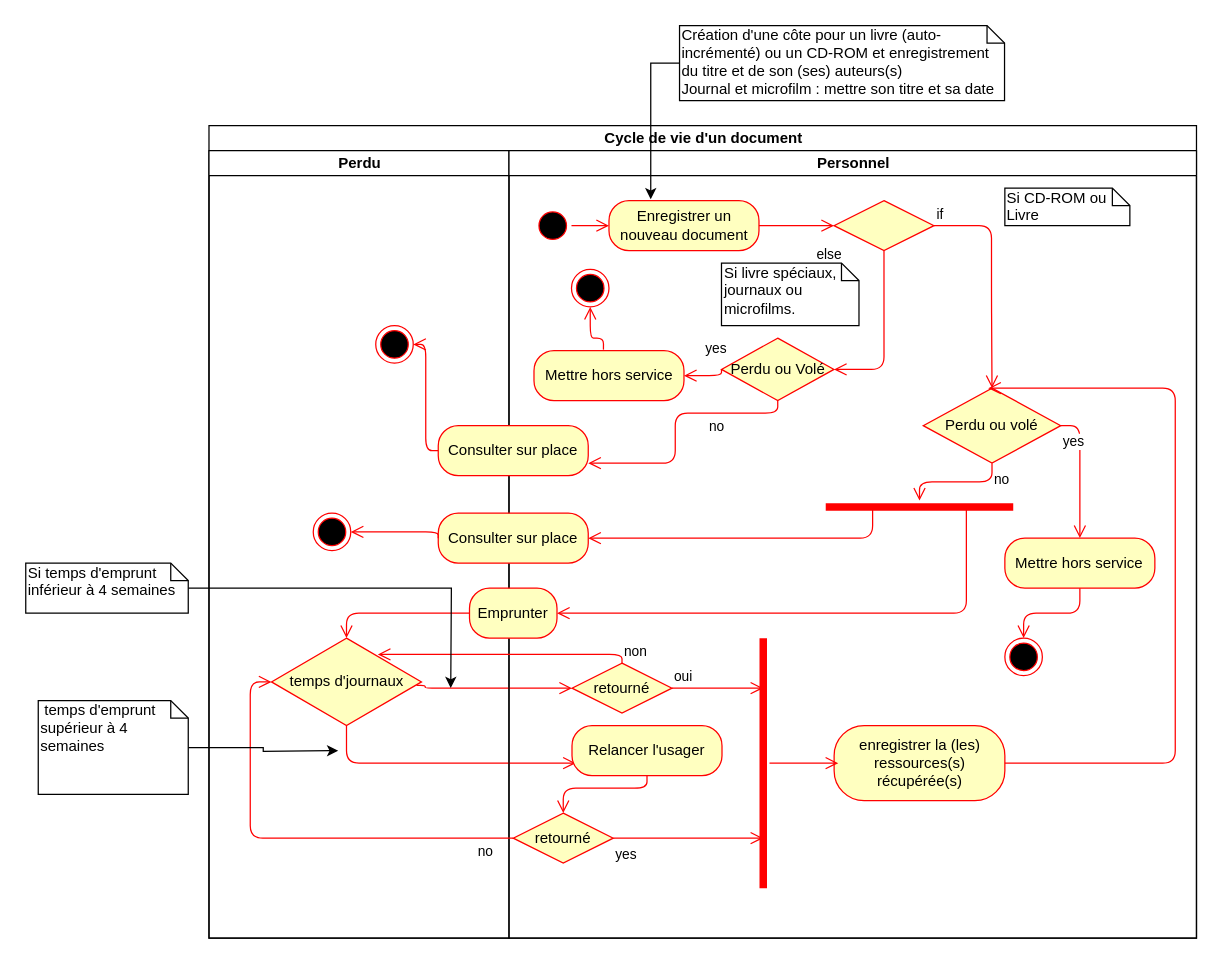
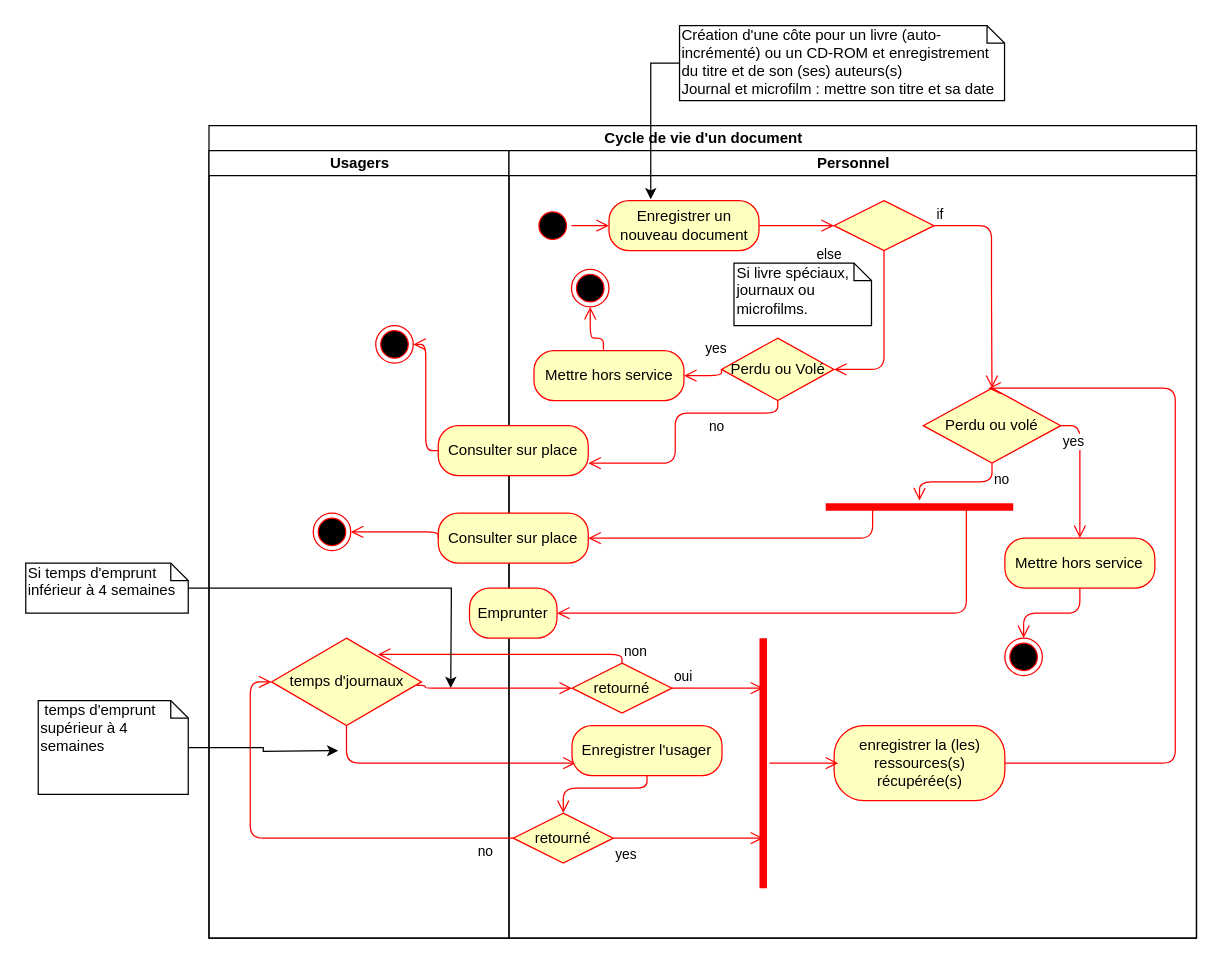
(360, 163) -> (360, 163)
(1067, 207) -> none
(790, 294) -> (803, 294)
(402, 613) -> none
(647, 751) -> (647, 751)
